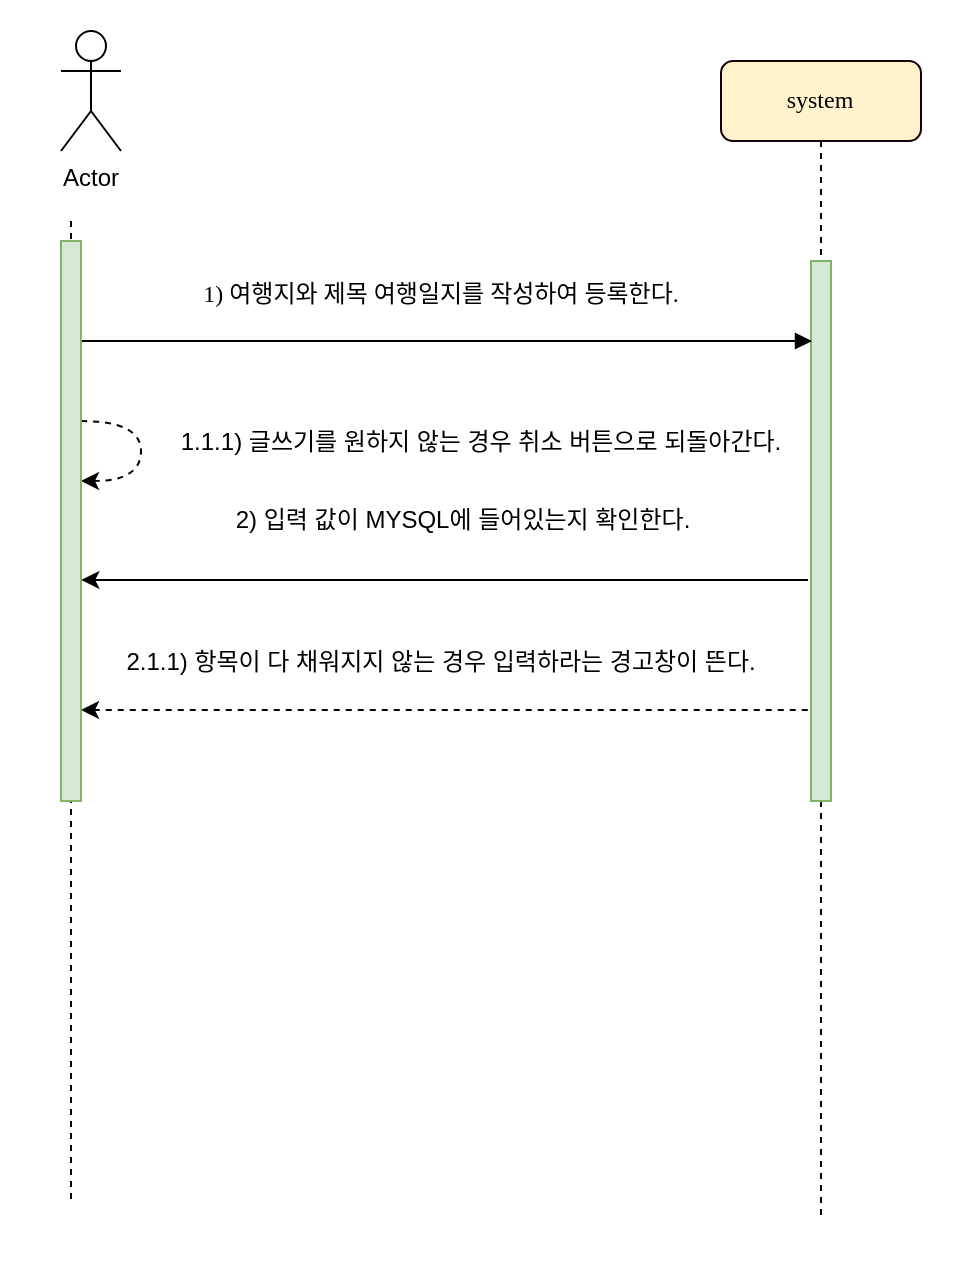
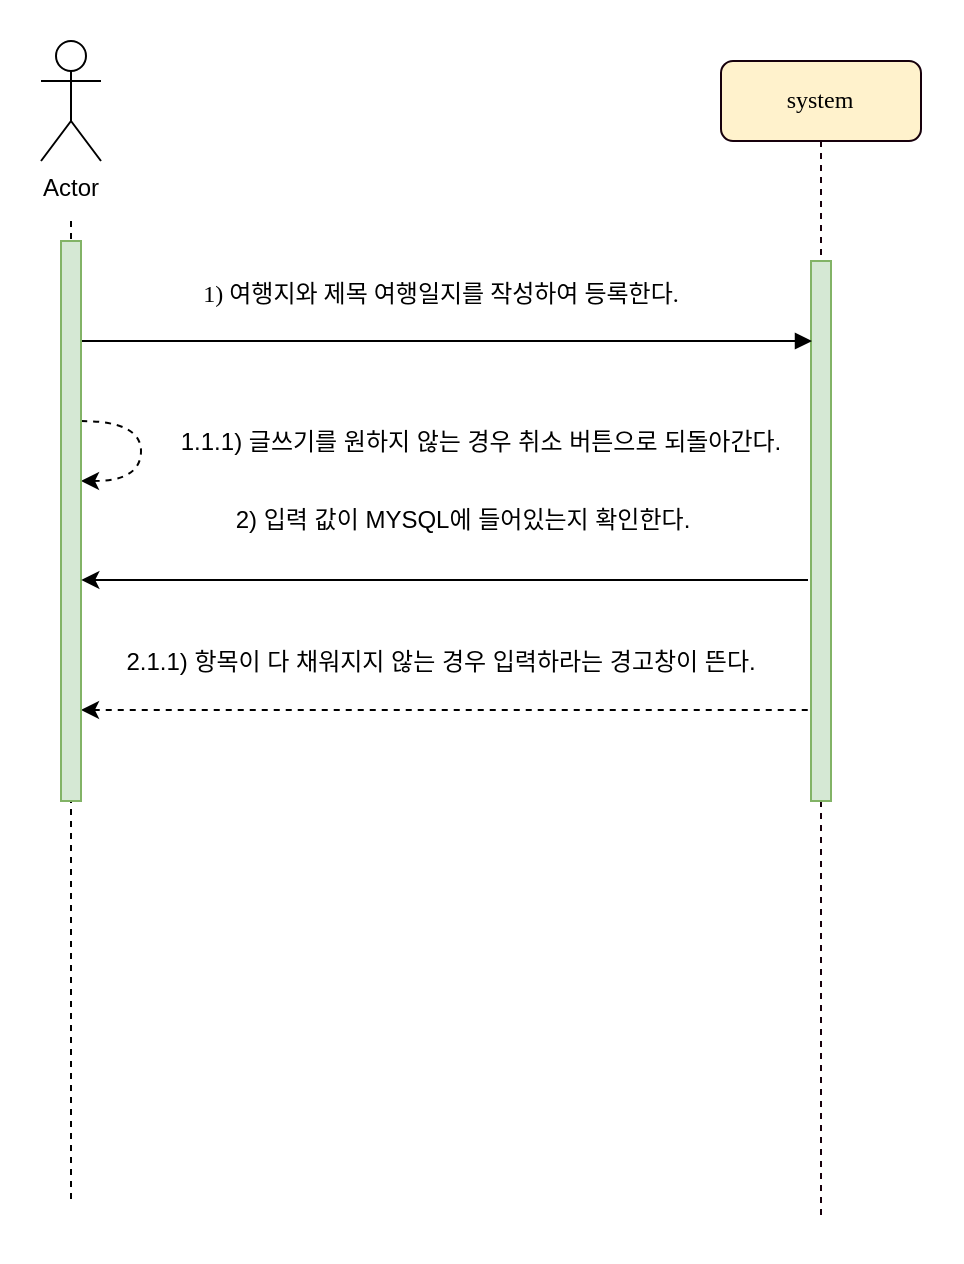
(91, 91) -> (71, 101)
